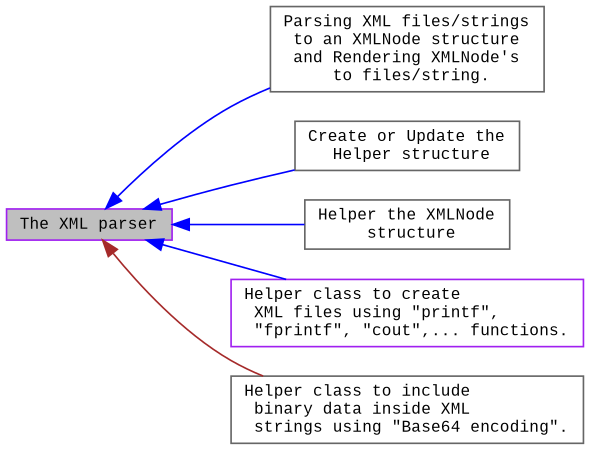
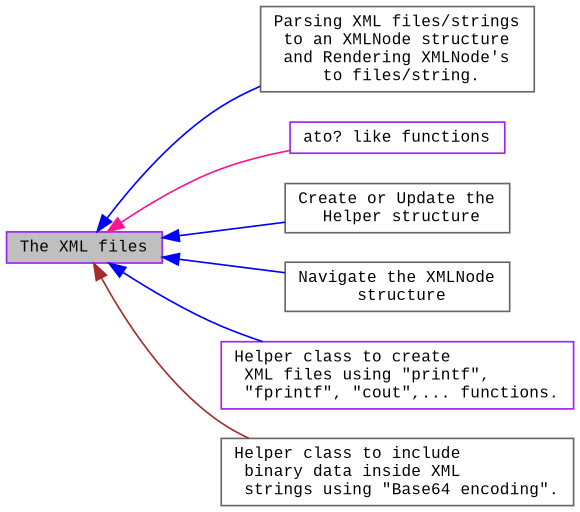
none -> (397, 138)
(89, 225) -> (84, 247)
(407, 225) -> (397, 287)
